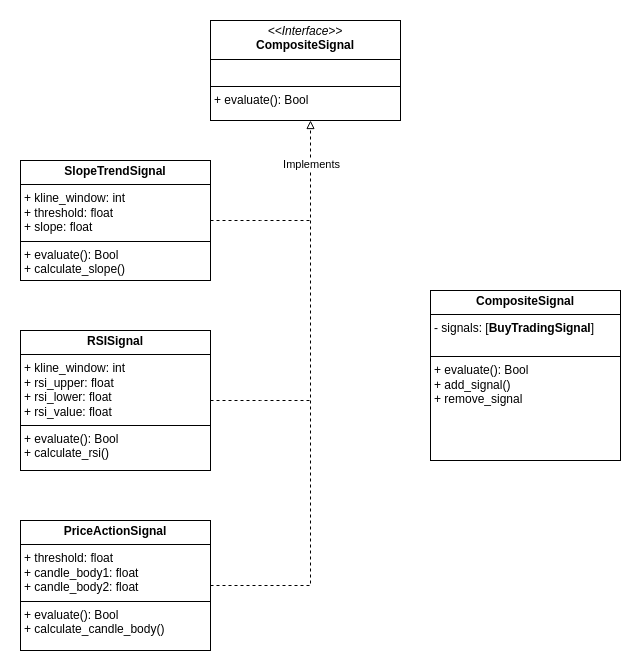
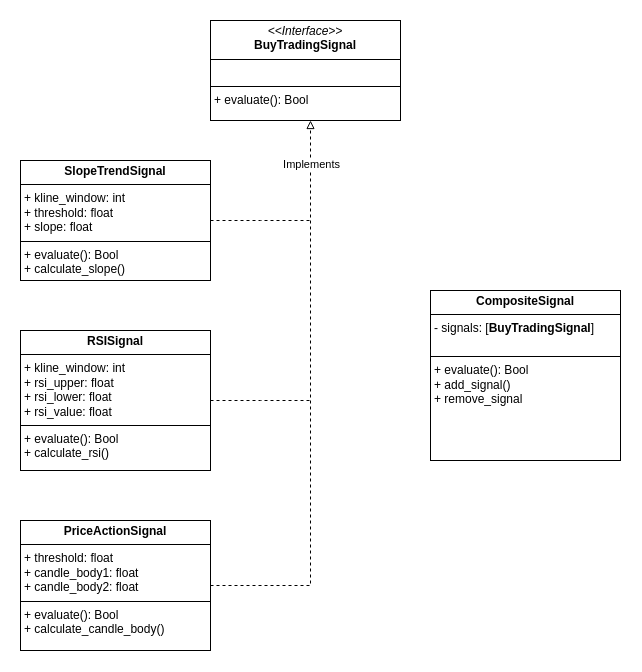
(263, 42) -> (263, 42)
